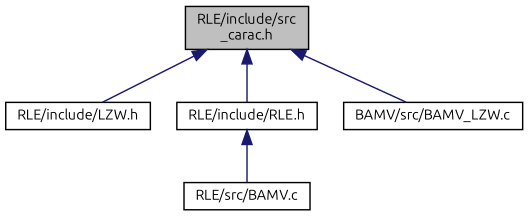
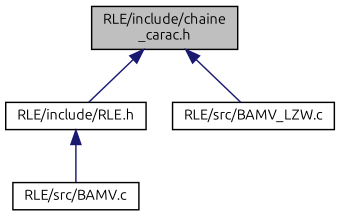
(247, 28) -> (165, 28)
(78, 116) -> none
(433, 116) -> (253, 116)
